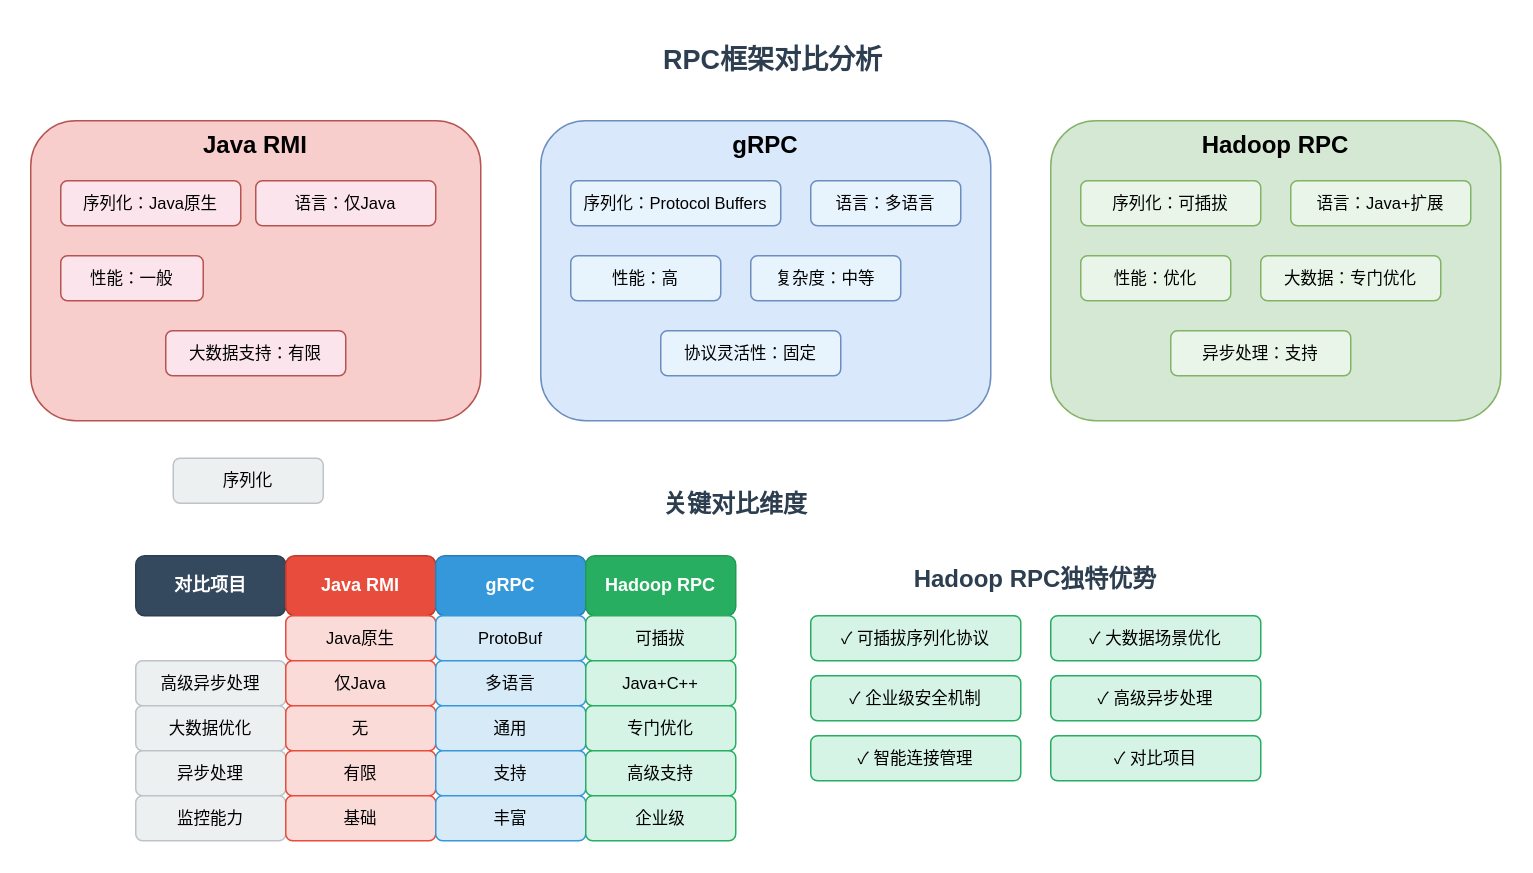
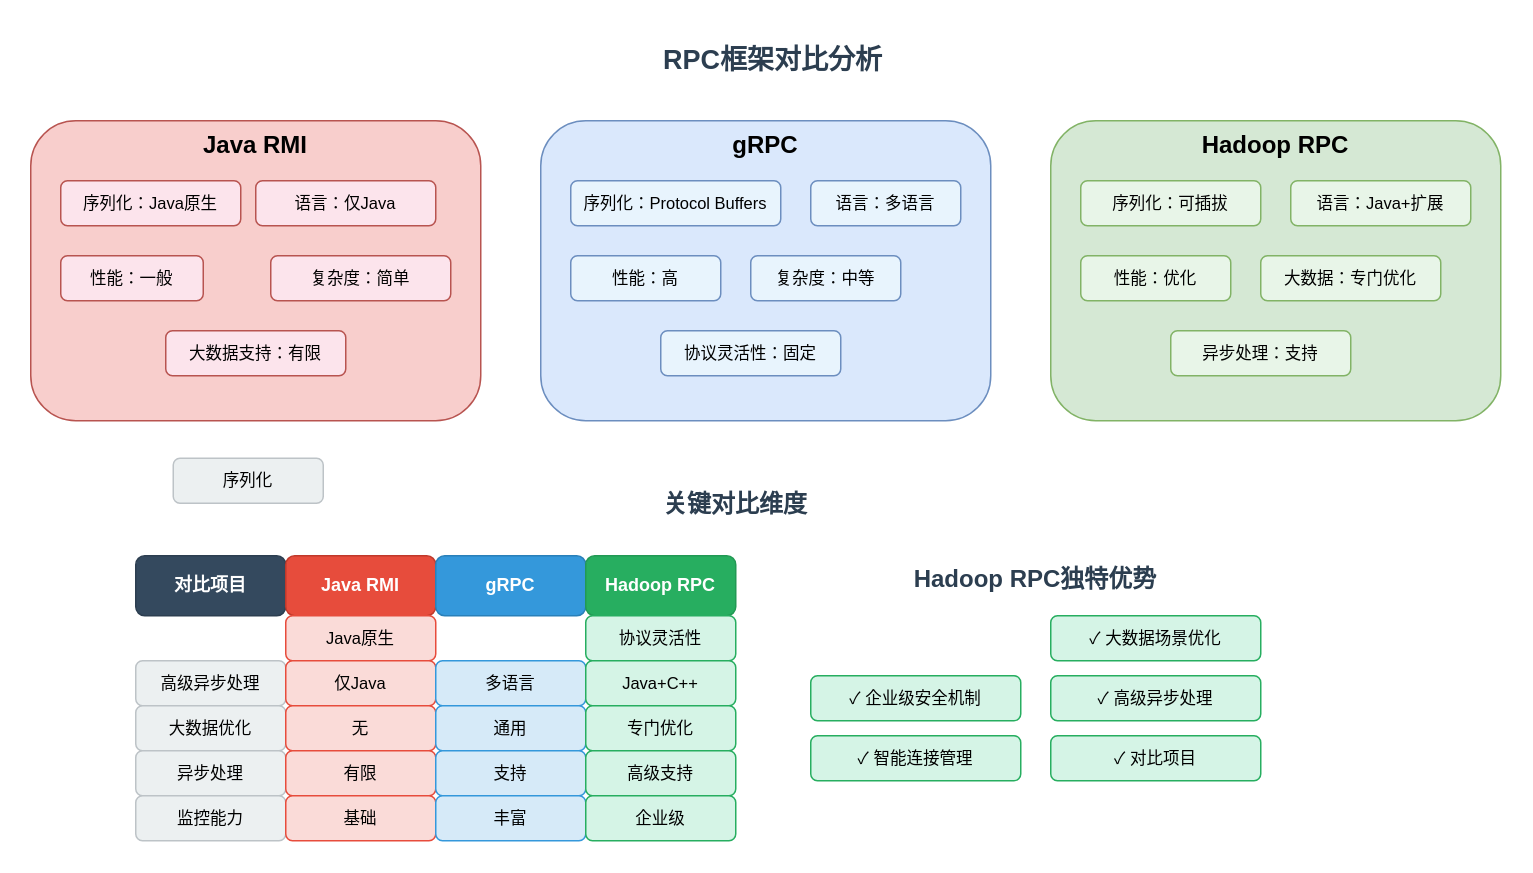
none -> (361, 278)
(511, 638) -> none
(661, 638) -> (661, 638)
(916, 638) -> none
